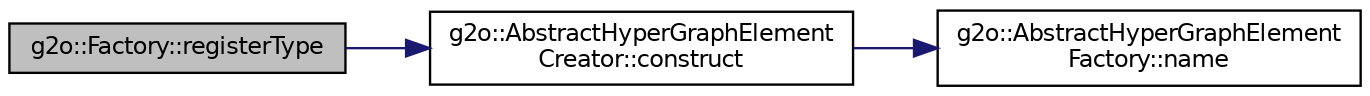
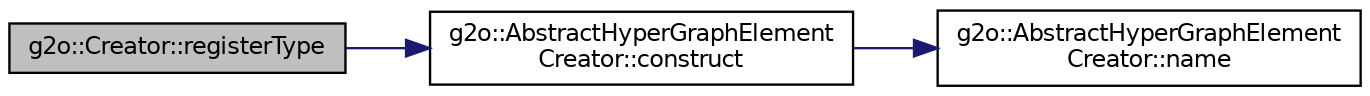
(177, 48) -> (177, 48)
(1149, 48) -> (1149, 48)
